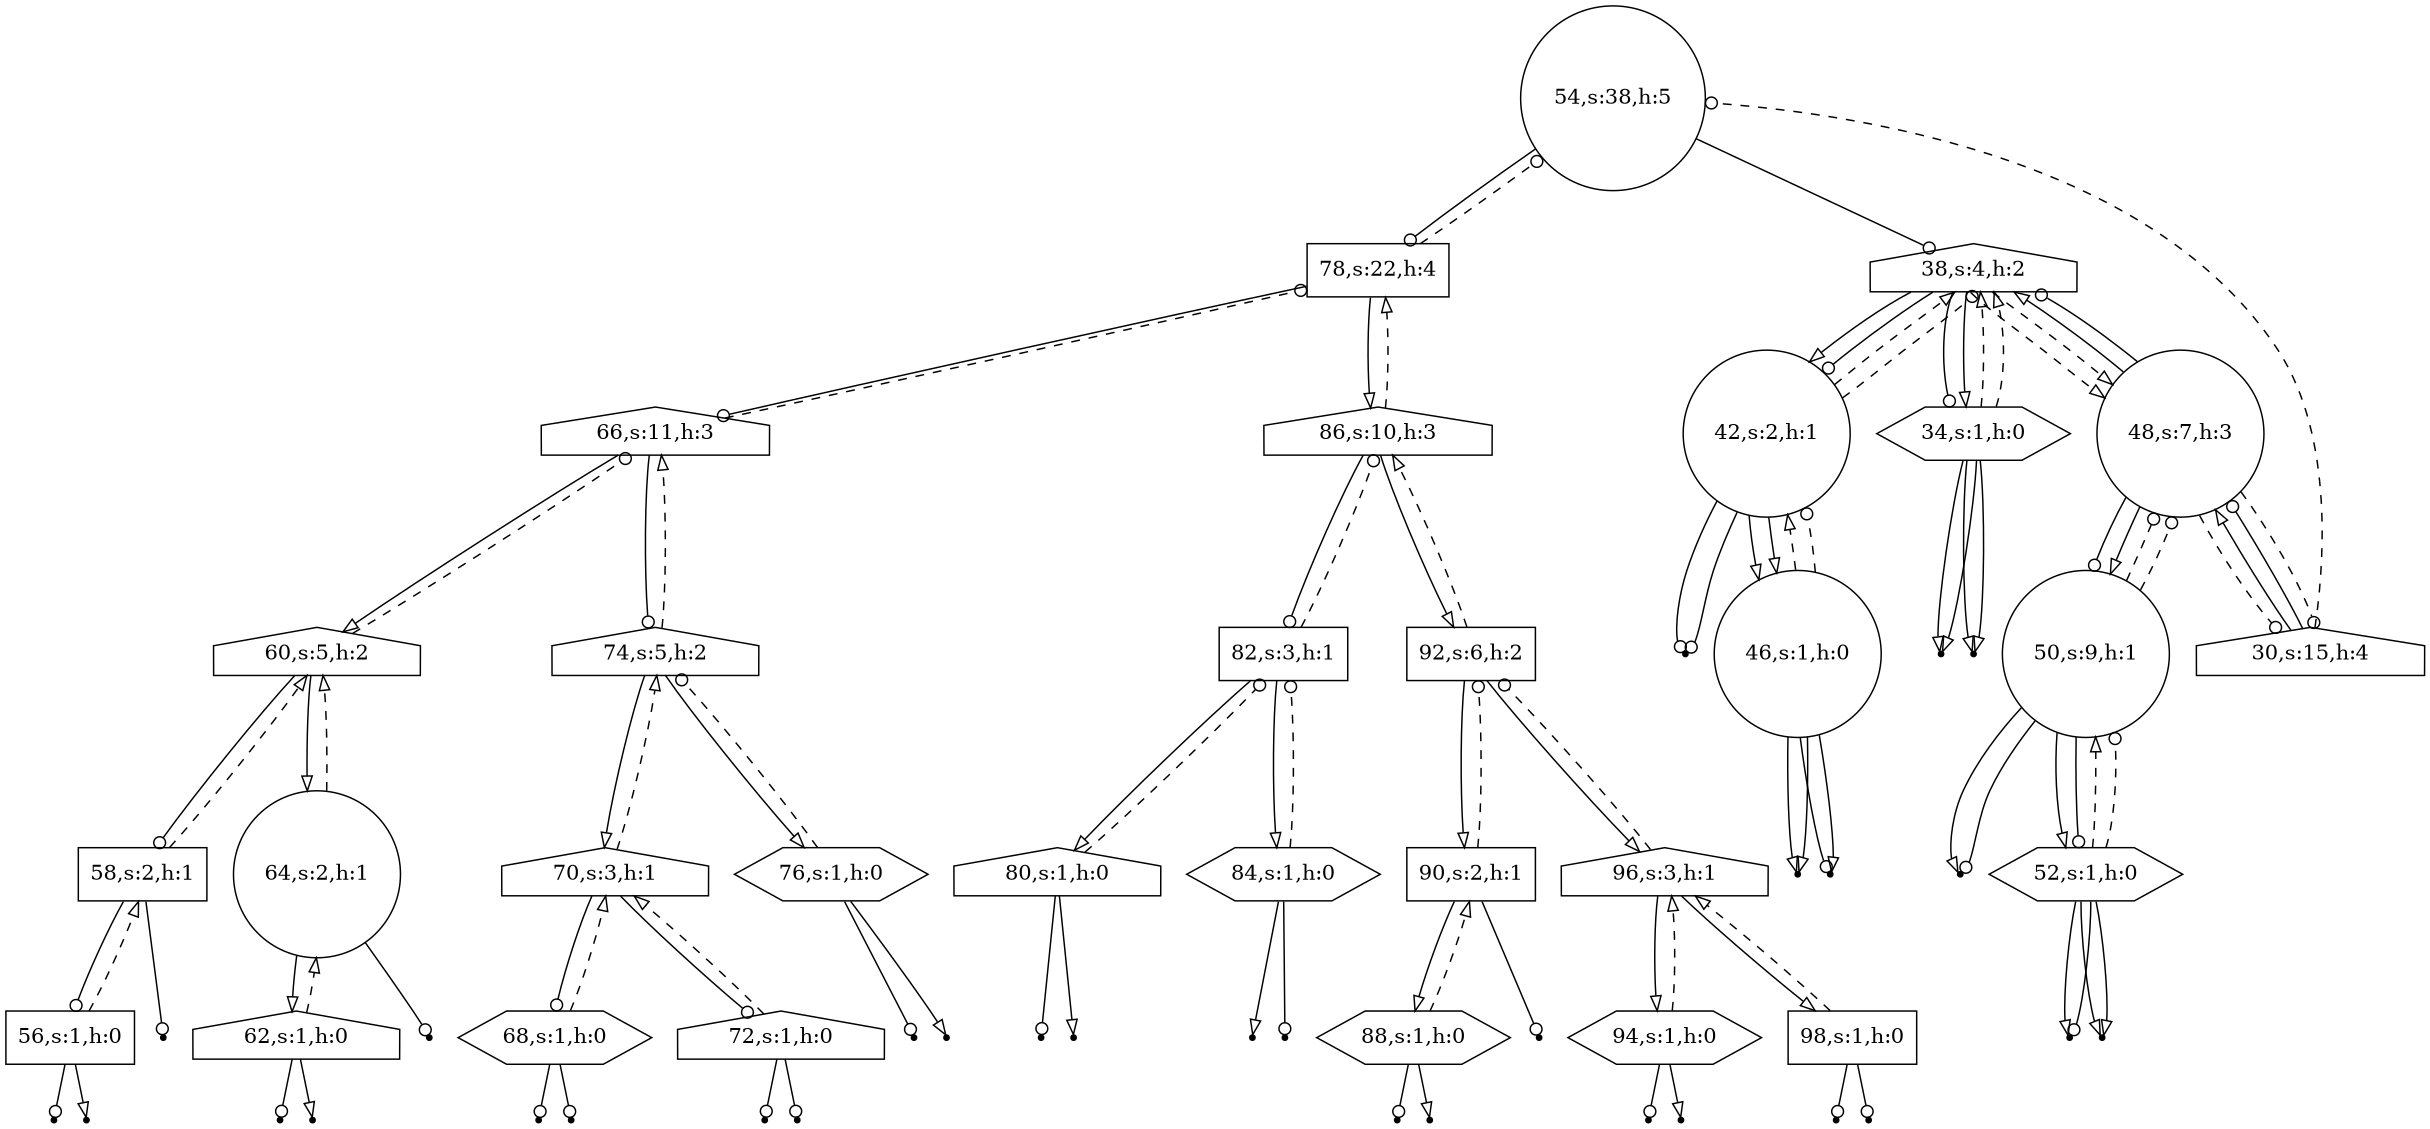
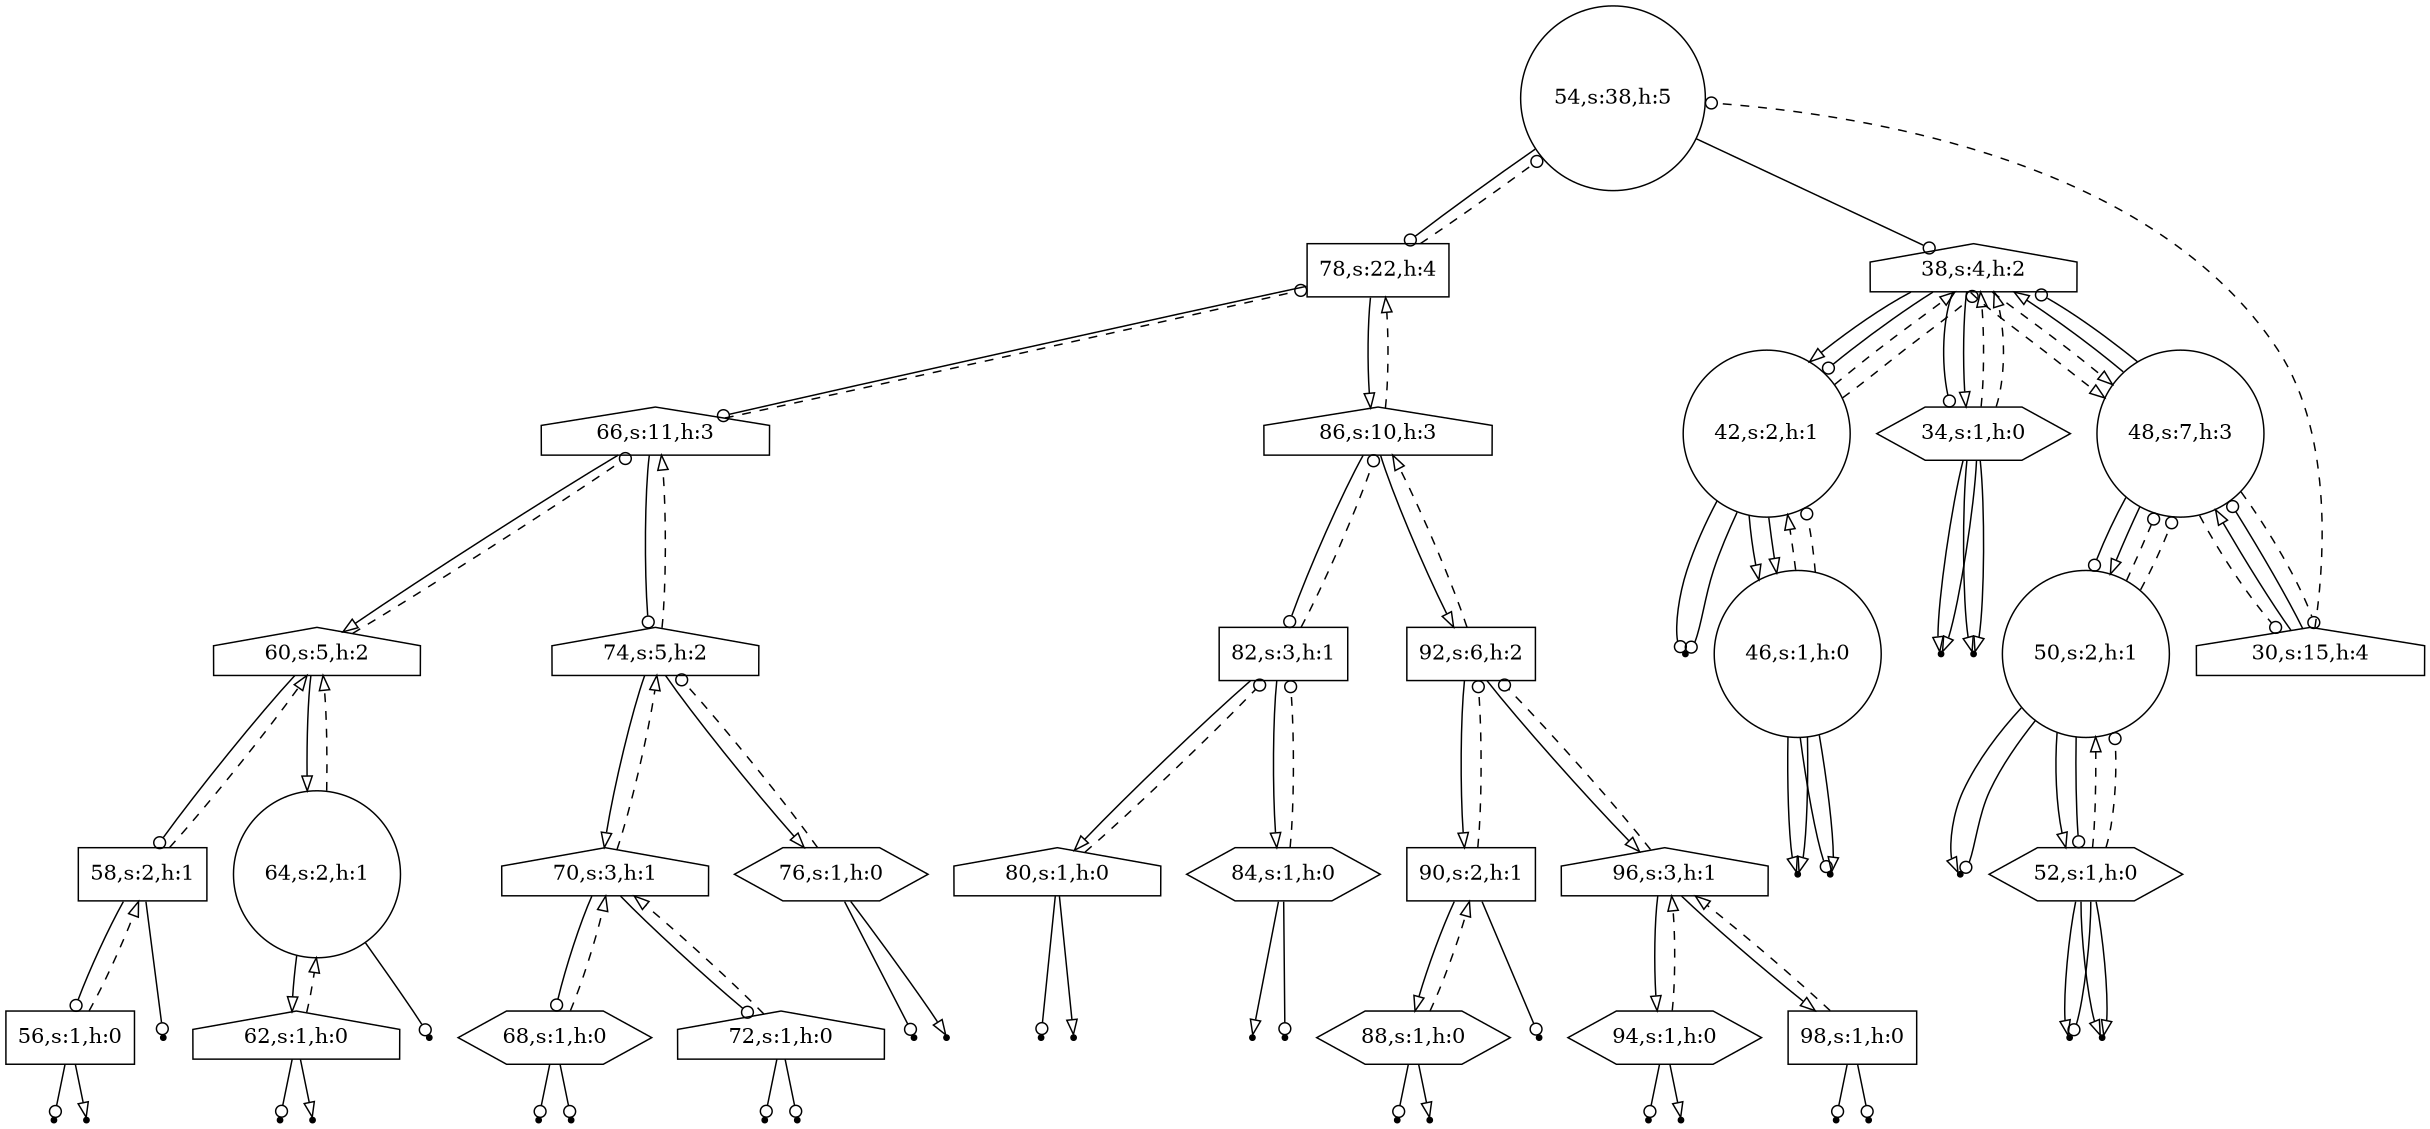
(2086, 654) -> (2086, 654)
